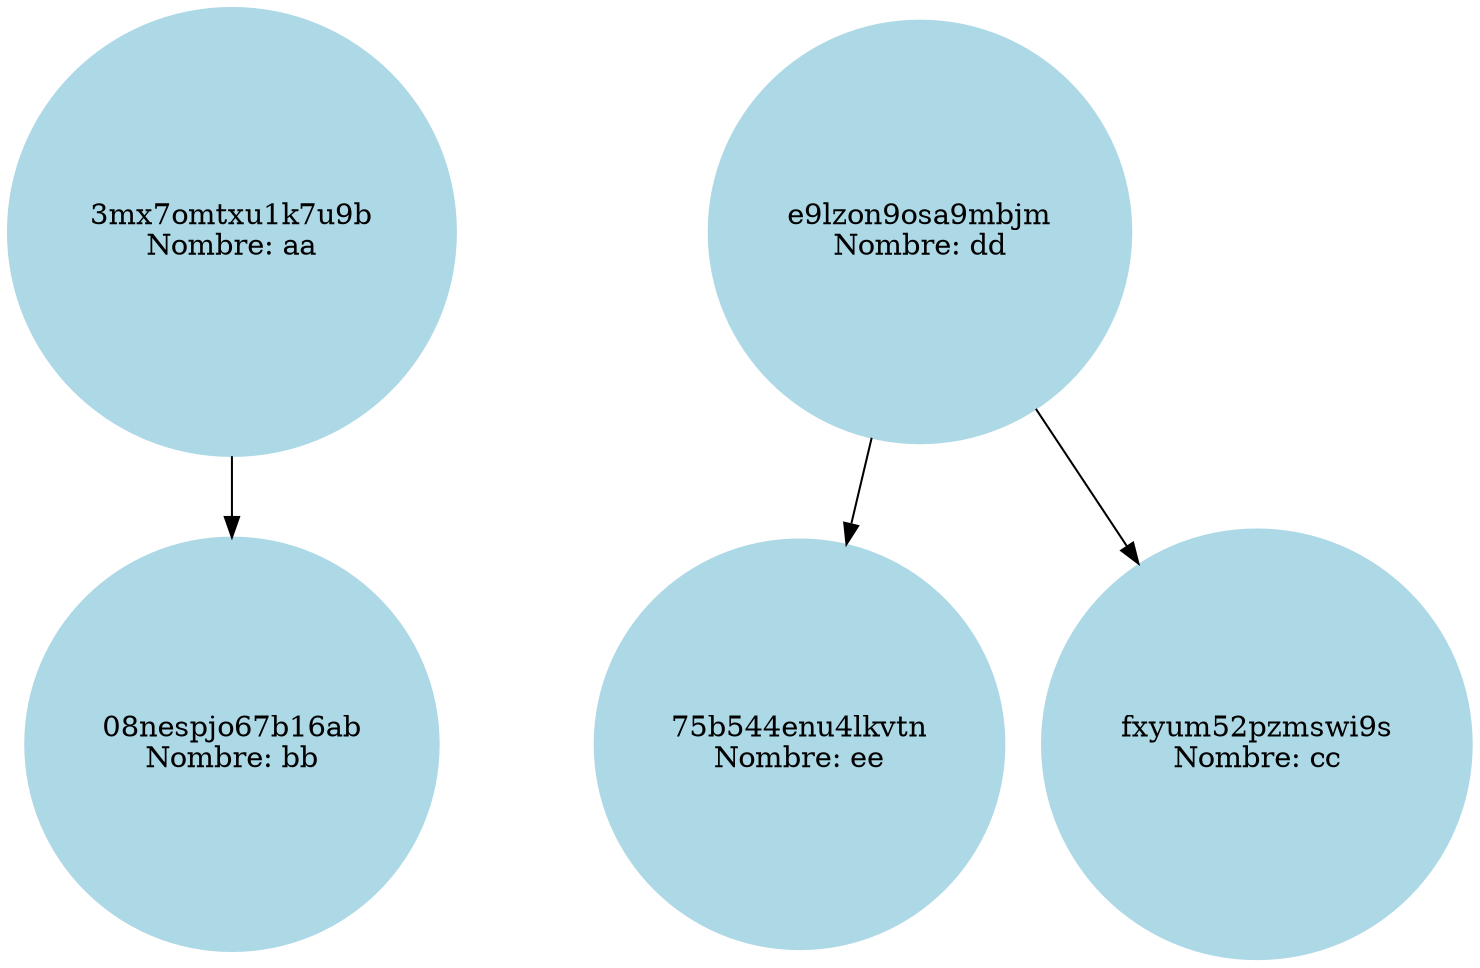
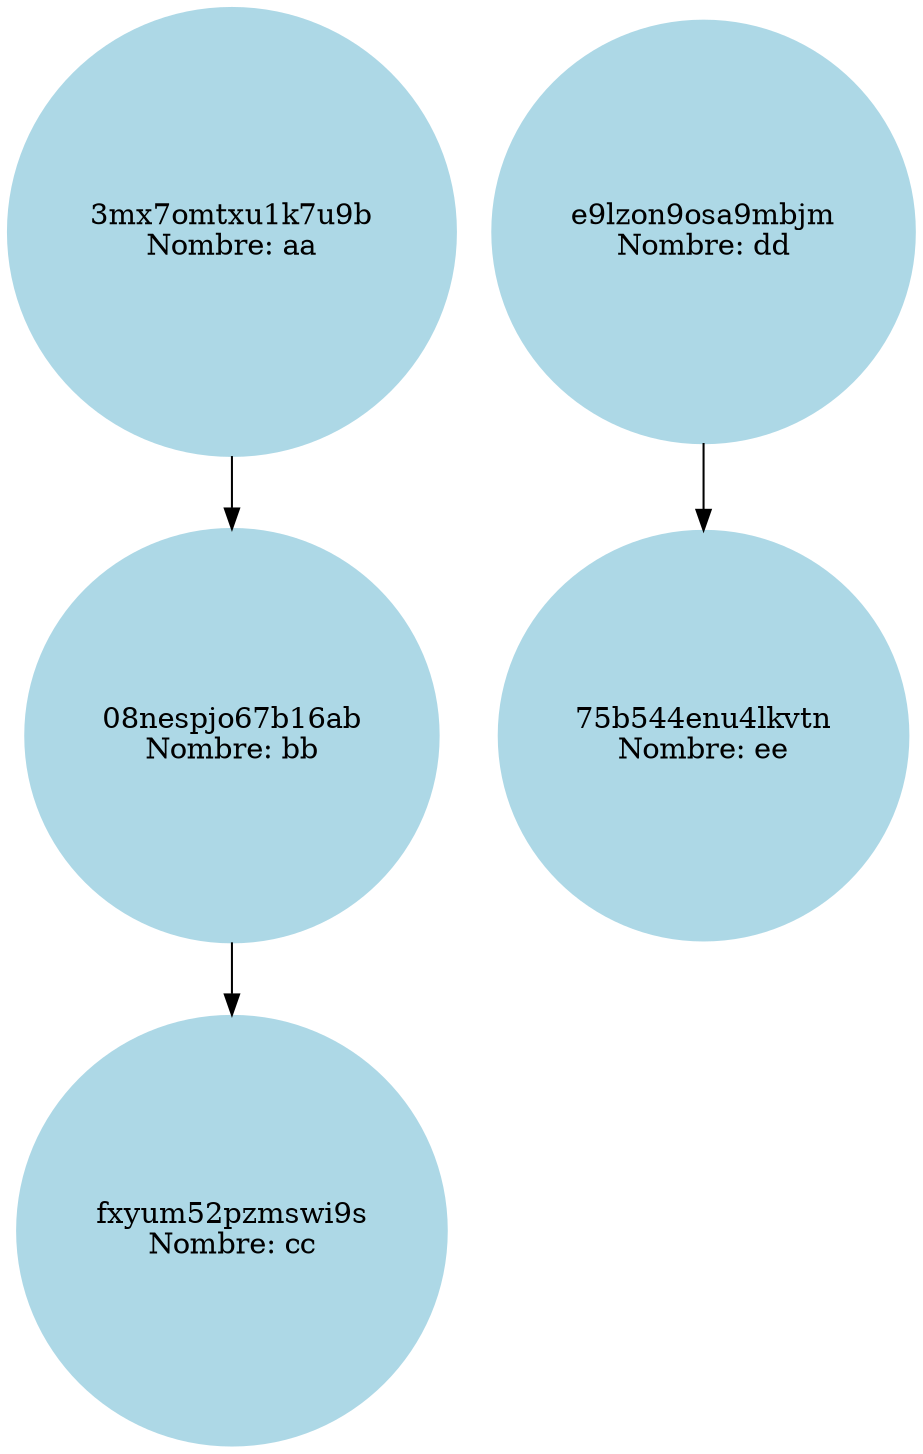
(1081, 478) -> (232, 968)
